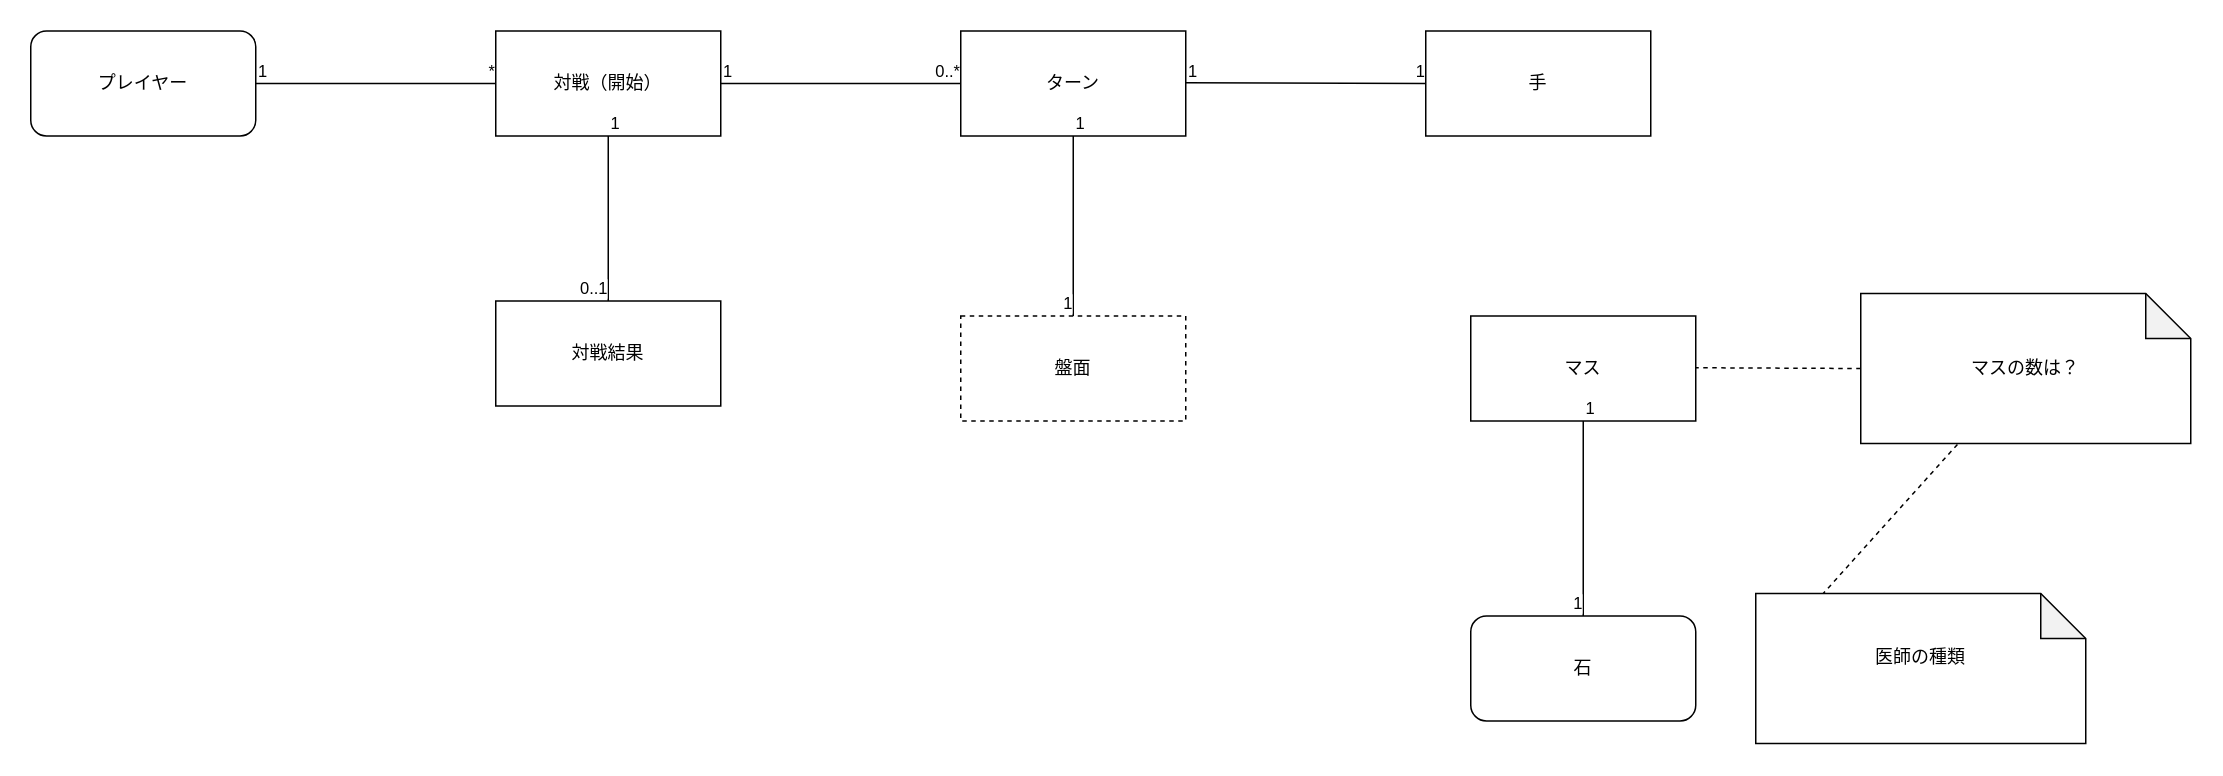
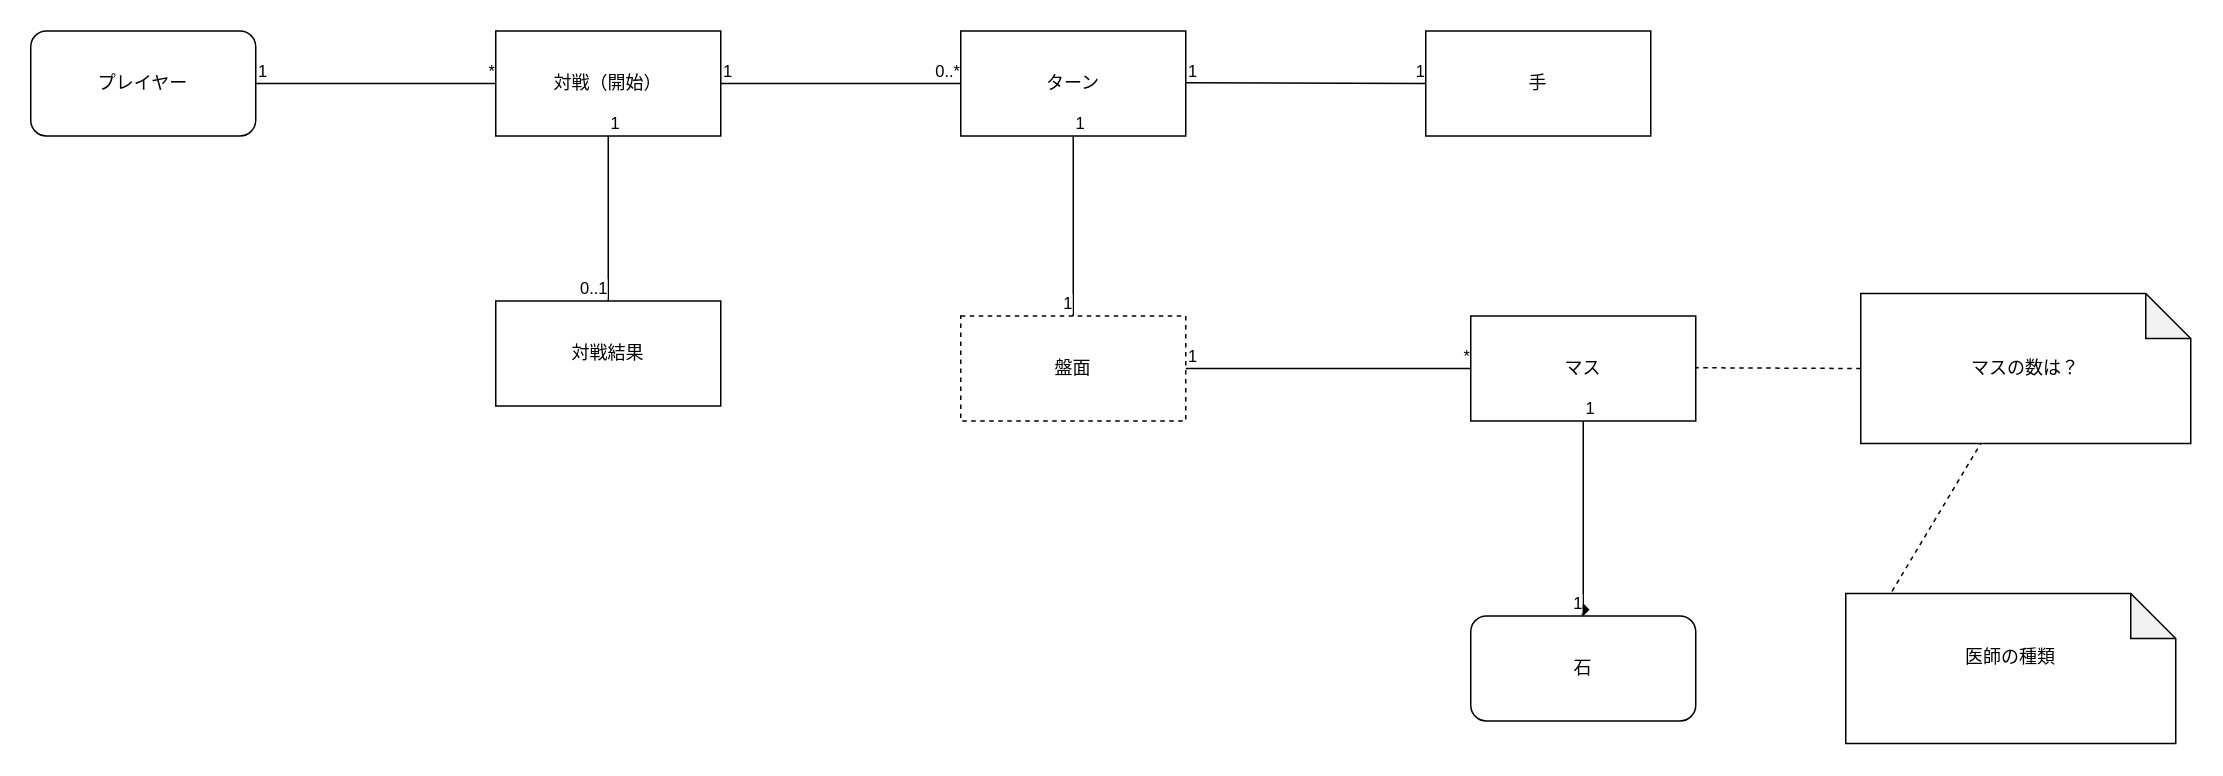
none -> (1328, 368)
(1583, 609) -> (1583, 603)
(1921, 668) -> (2011, 668)
